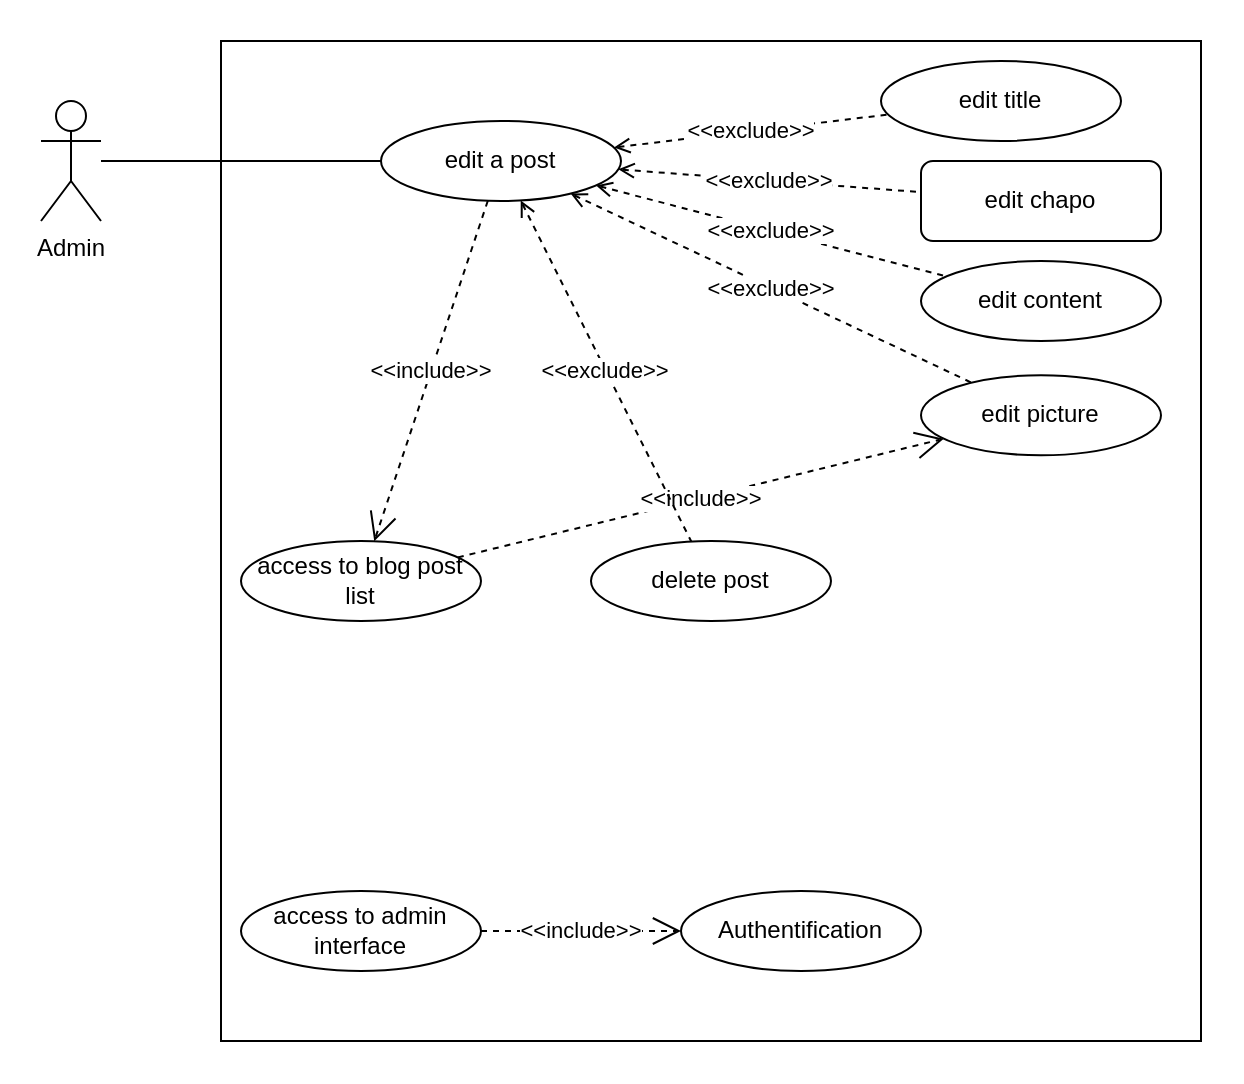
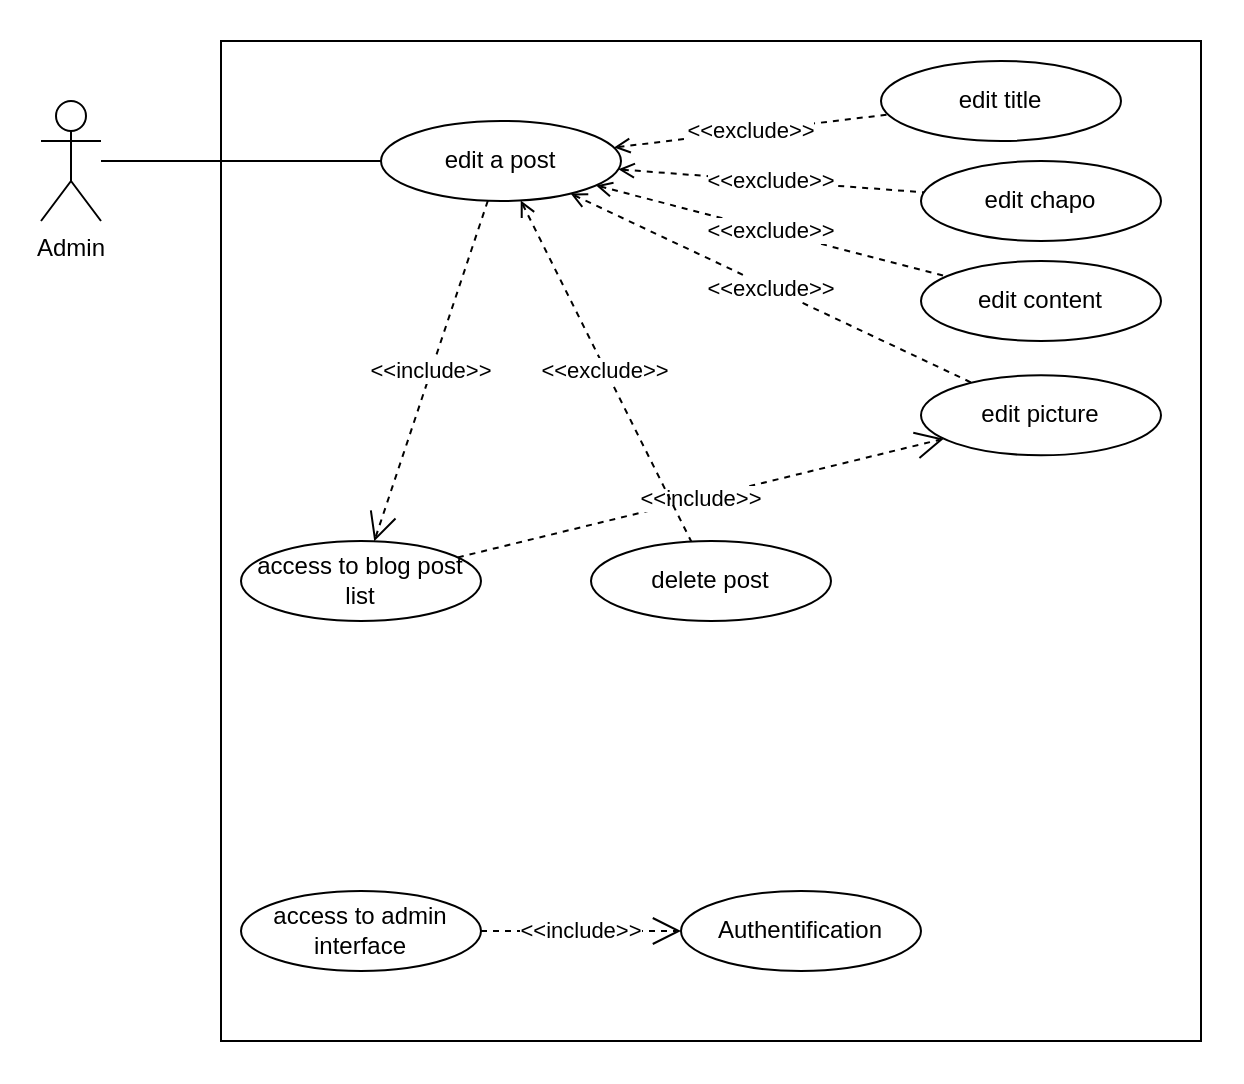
(1041, 201) -> (1041, 201)
